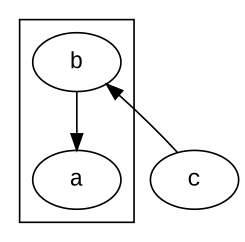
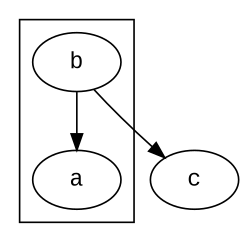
(149, 123) -> (122, 119)
